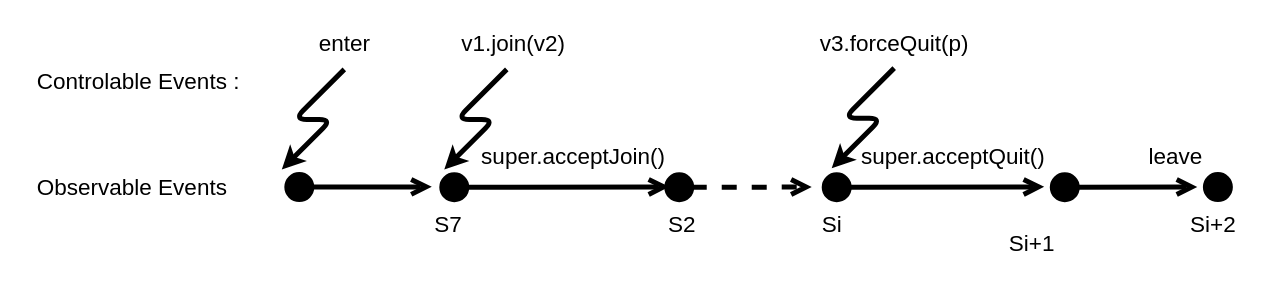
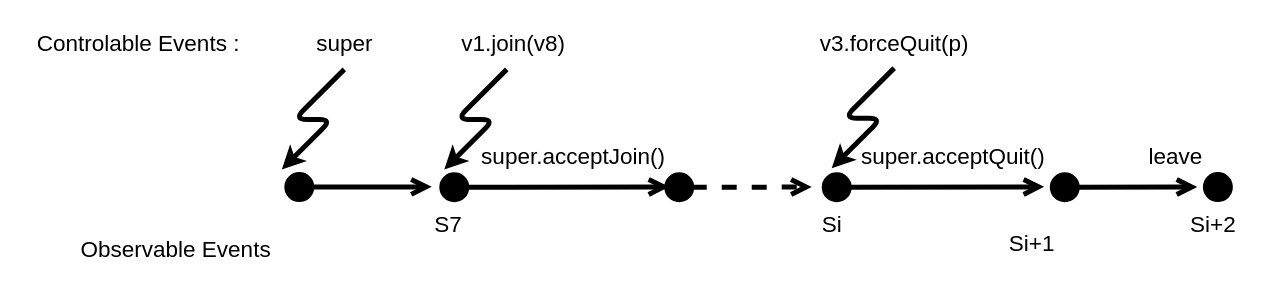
(345, 44) -> (345, 44)
(514, 44) -> (514, 44)
(138, 82) -> (138, 44)
(132, 188) -> (176, 251)
(682, 226) -> none
